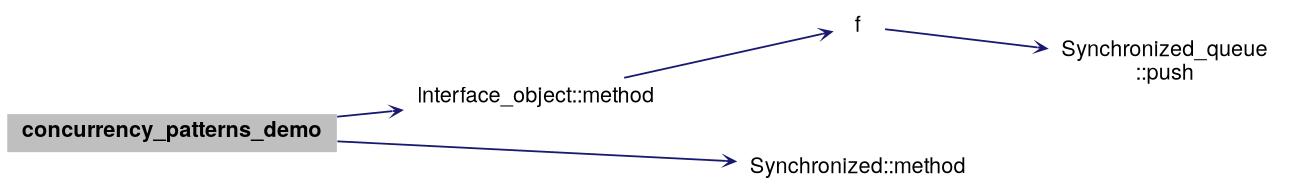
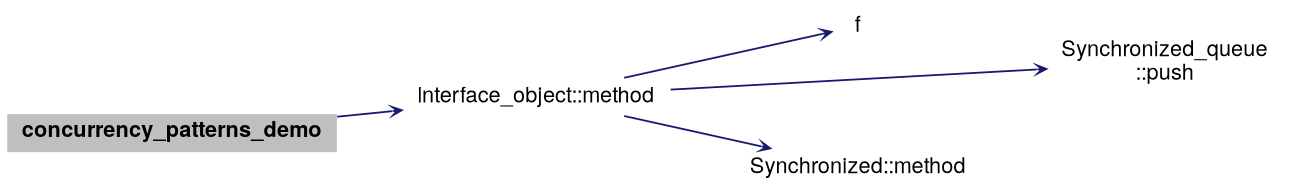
(961, 38) -> (854, 80)
(532, 151) -> (693, 131)
